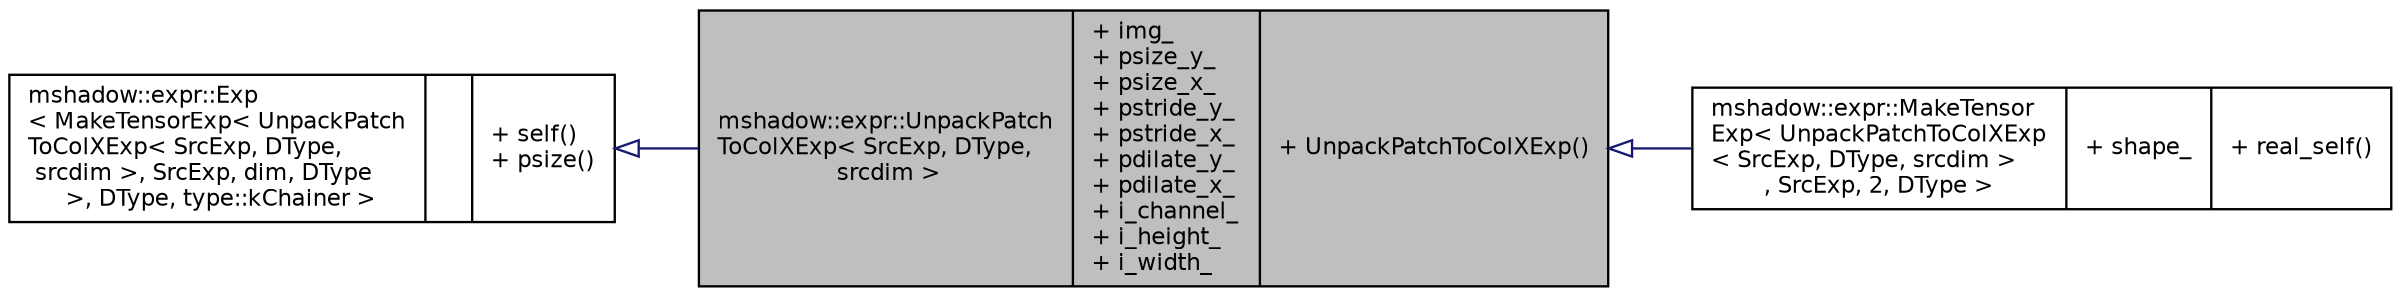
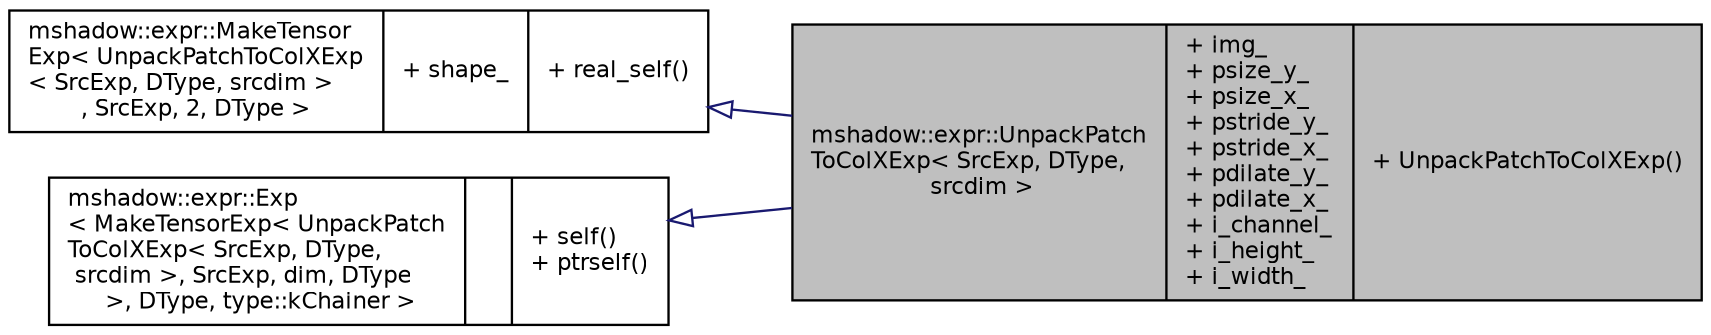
(1662, 148) -> (762, 113)
(543, 160) -> (590, 263)
